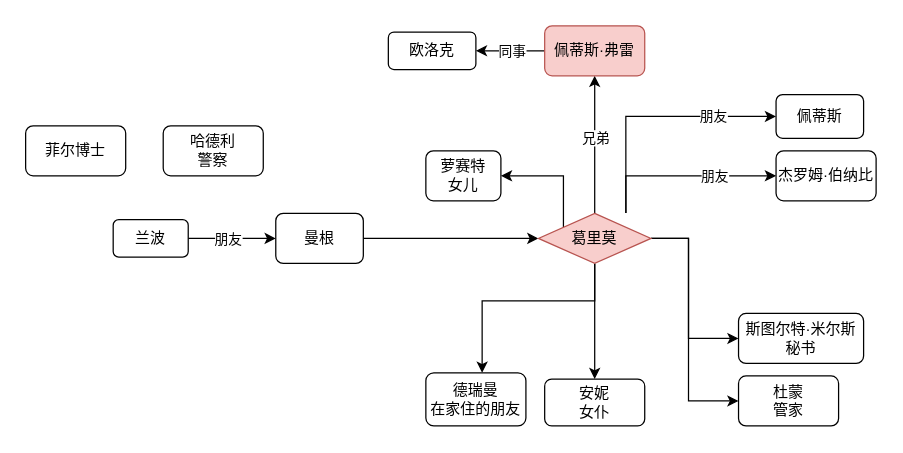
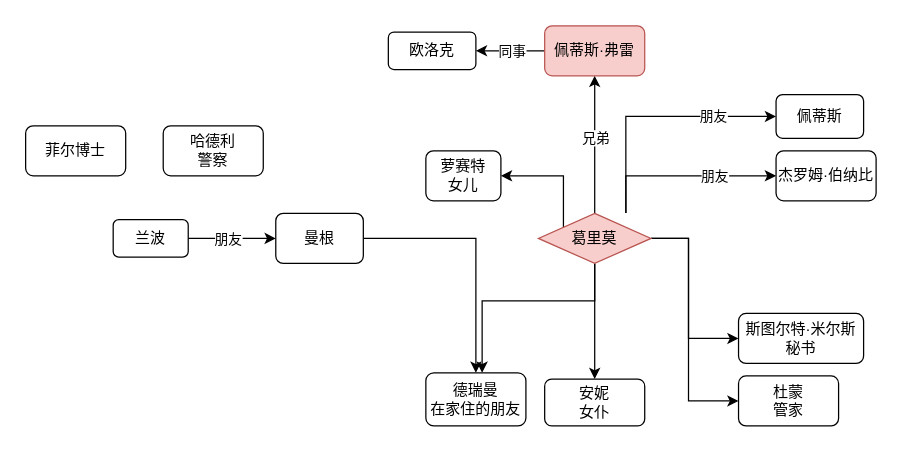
(501, 238) -> (476, 299)
